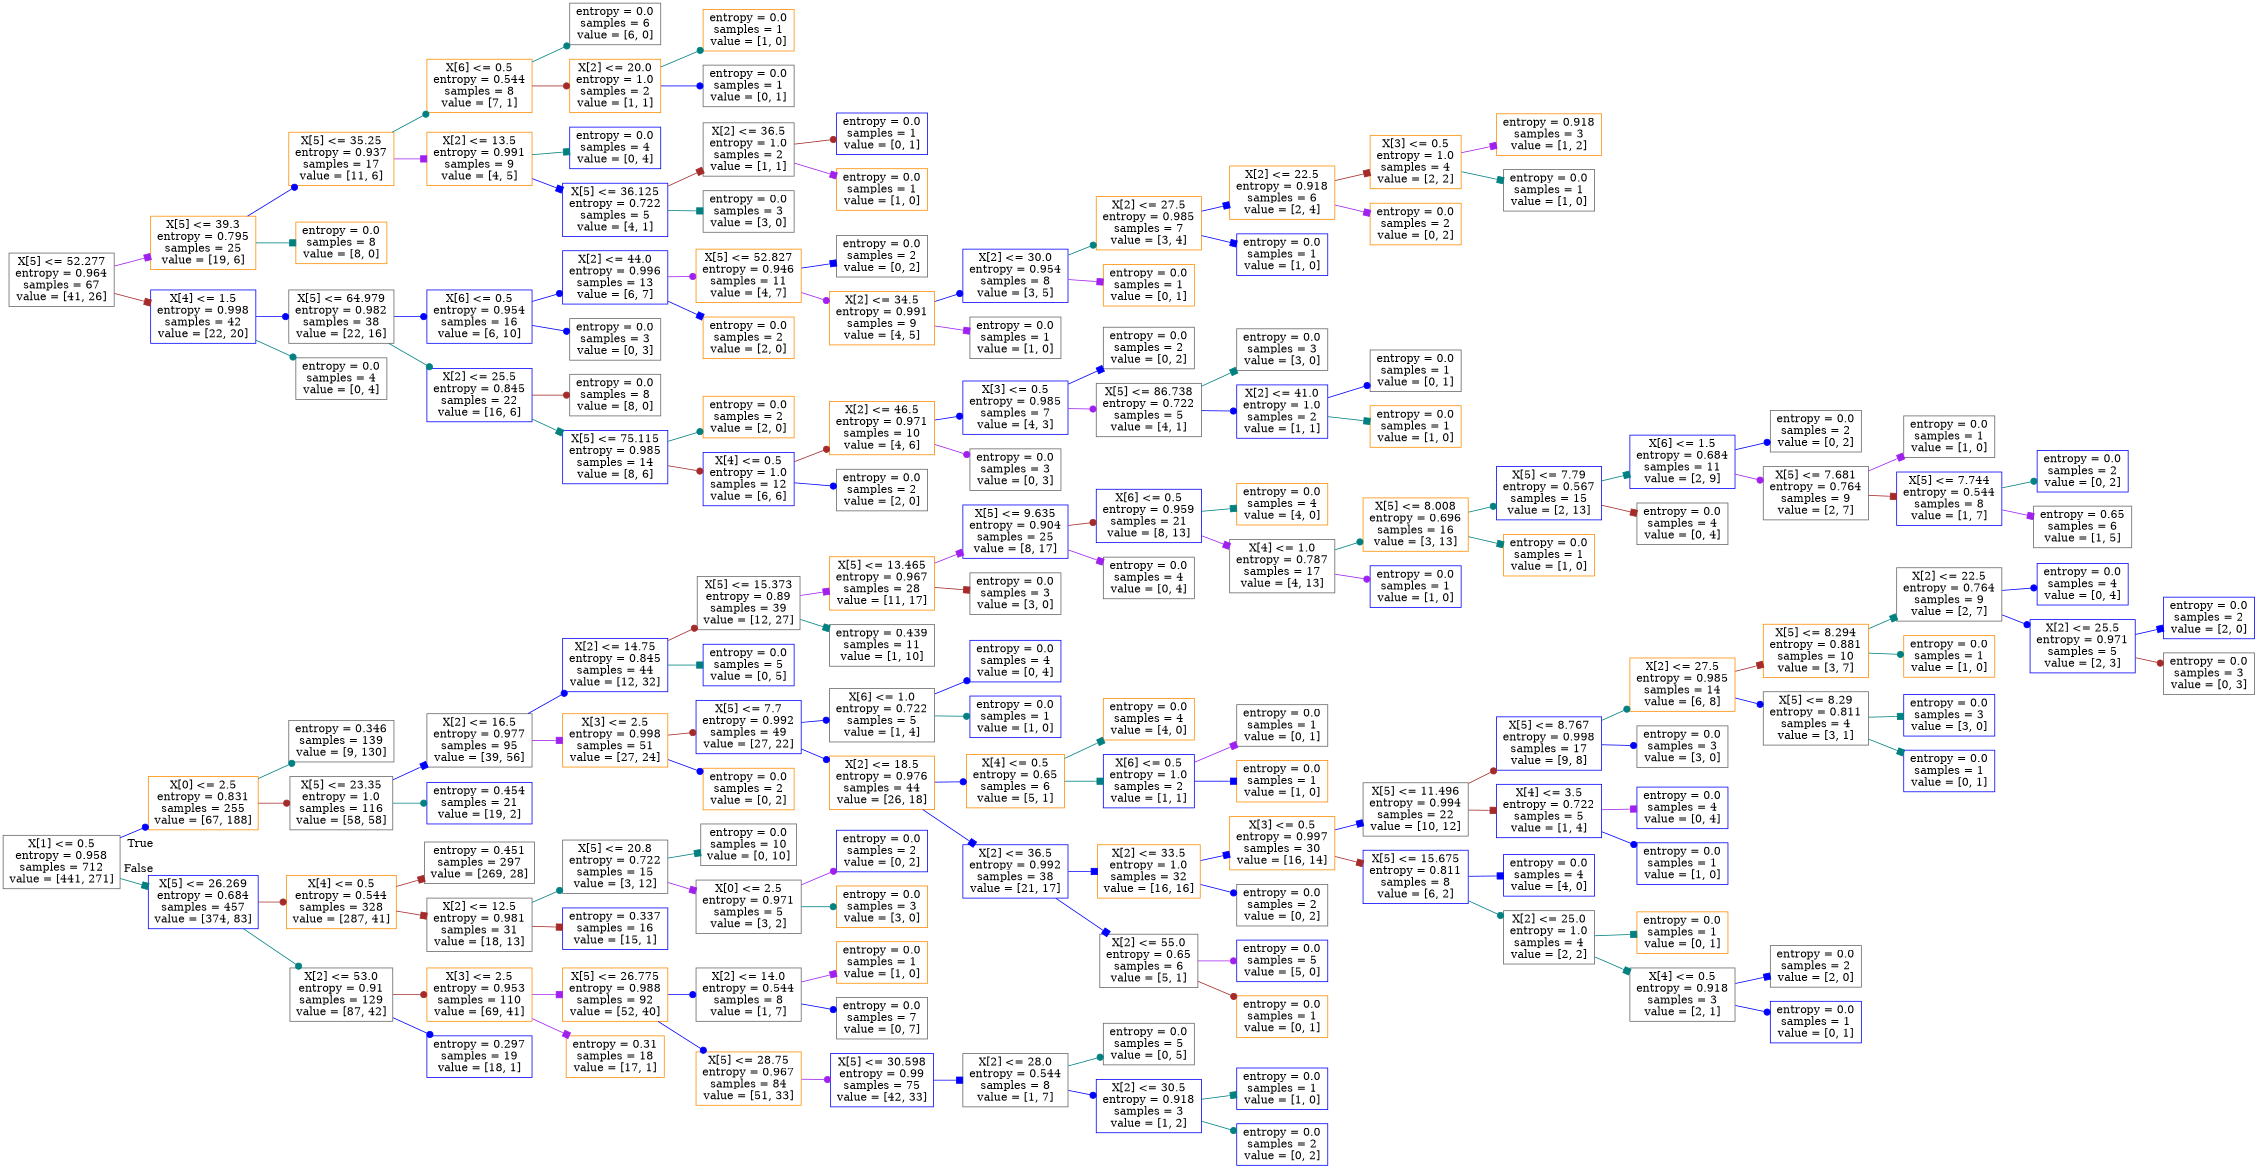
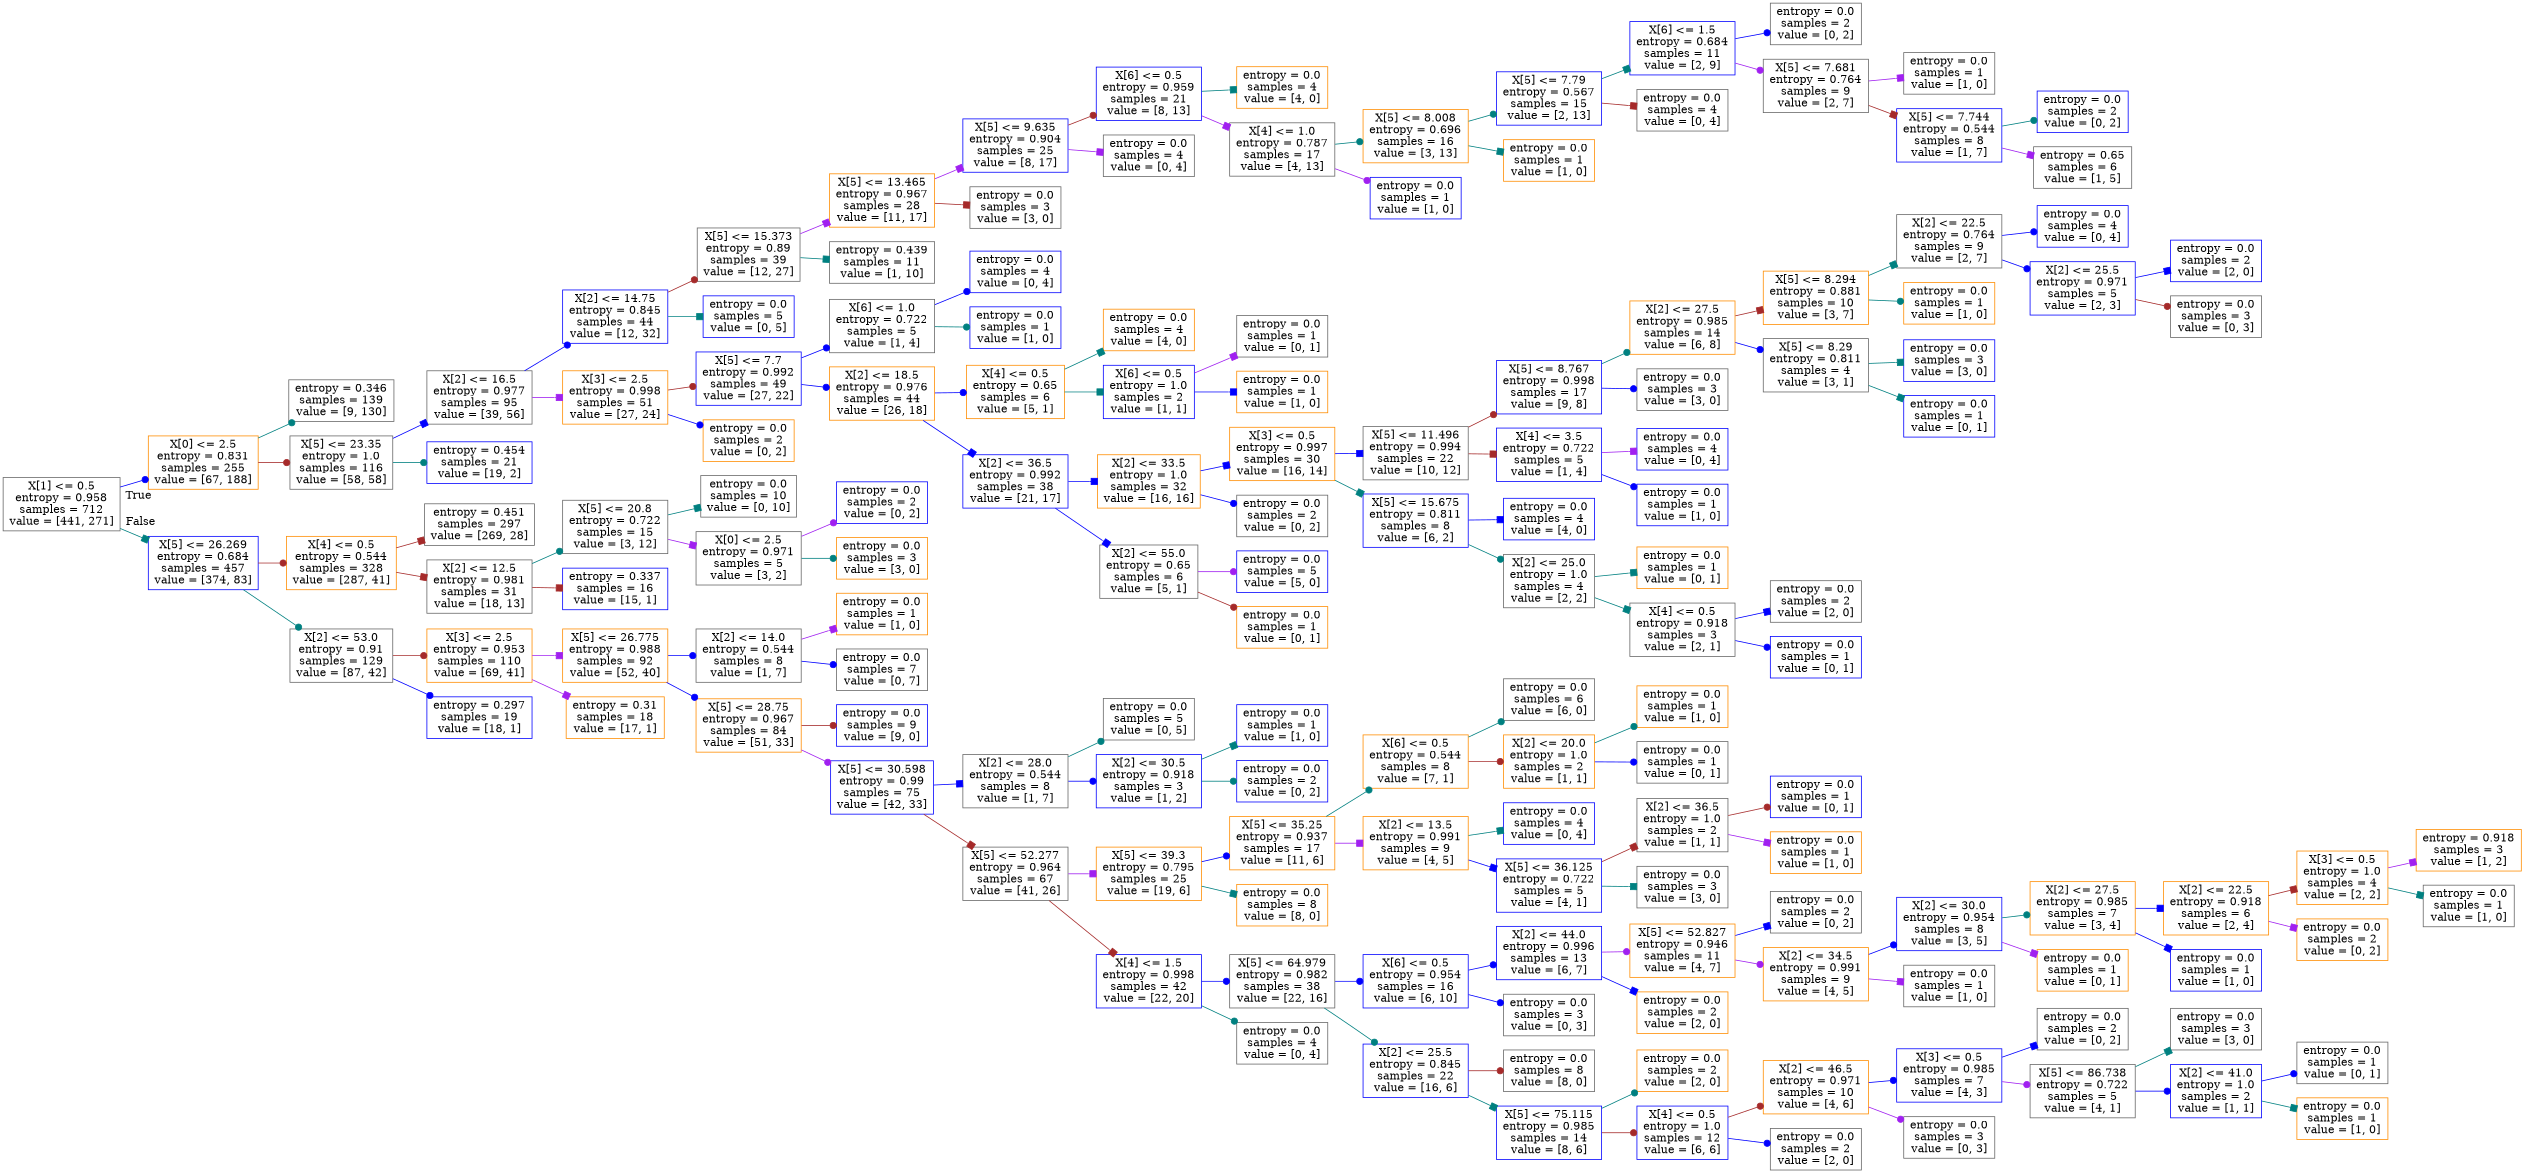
none -> (882, 725)
none -> (945, 828)
(1345, 859) -> (1345, 486)
